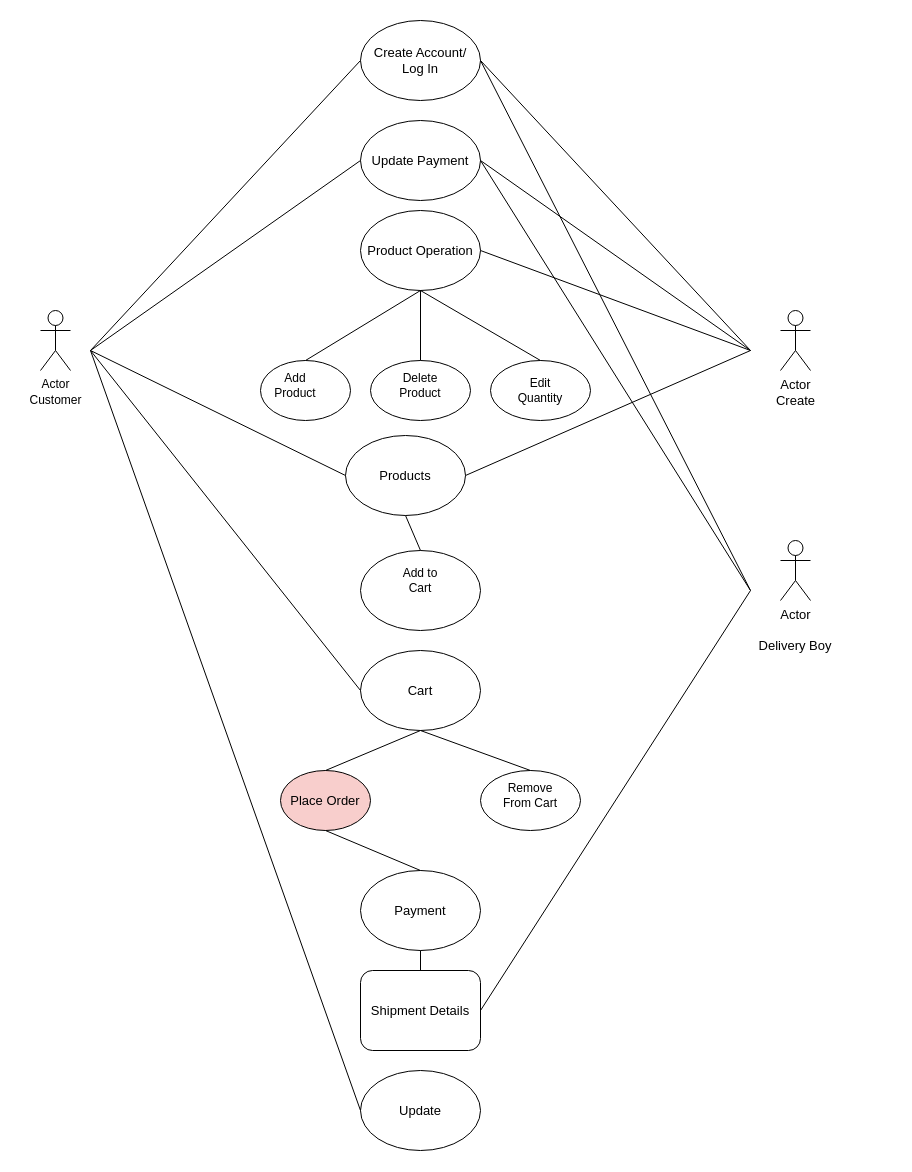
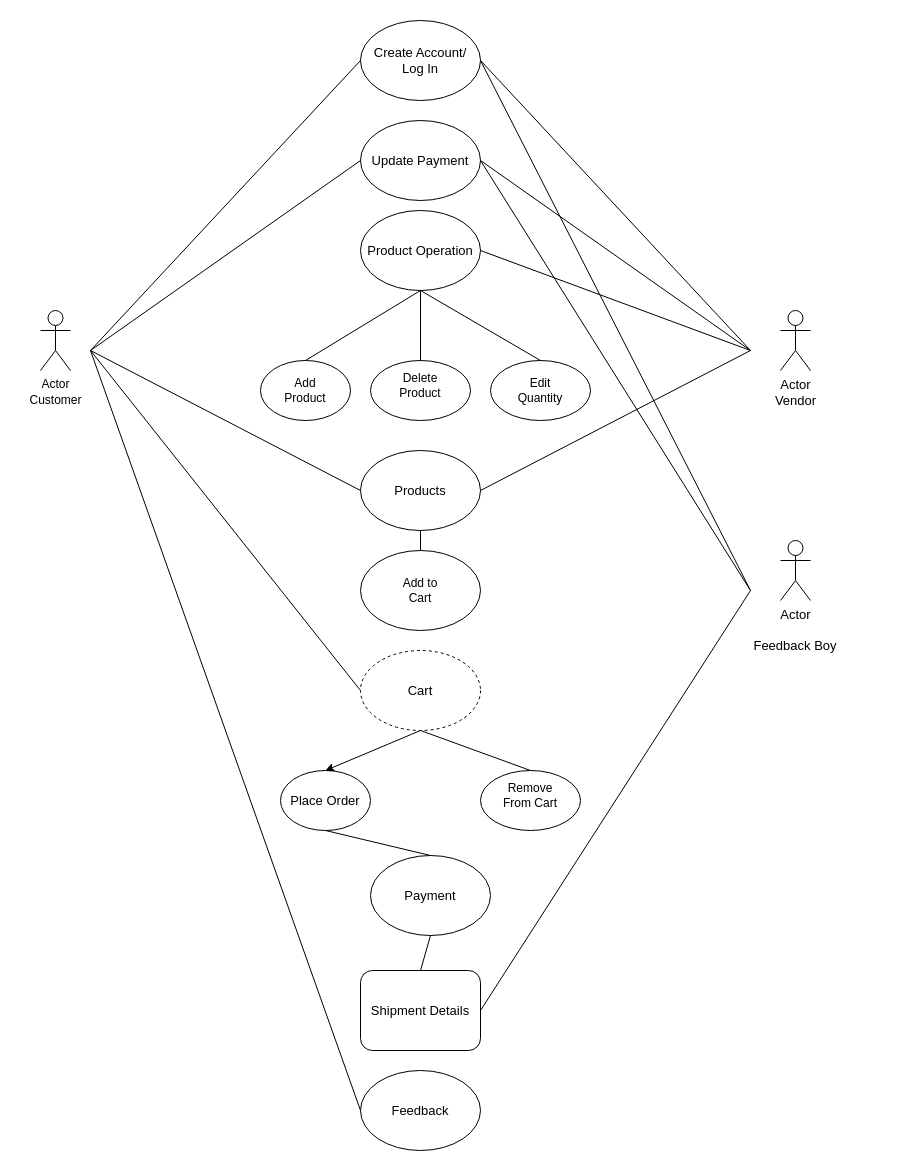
(296, 386) -> (306, 391)
(796, 401) -> (796, 401)
(406, 476) -> (421, 491)
(421, 581) -> (421, 591)
(796, 646) -> (796, 646)
(421, 691) -> (421, 691)
(330, 769) -> (333, 767)
(326, 801) -> (326, 801)
(421, 911) -> (431, 896)
(421, 1111) -> (421, 1111)
